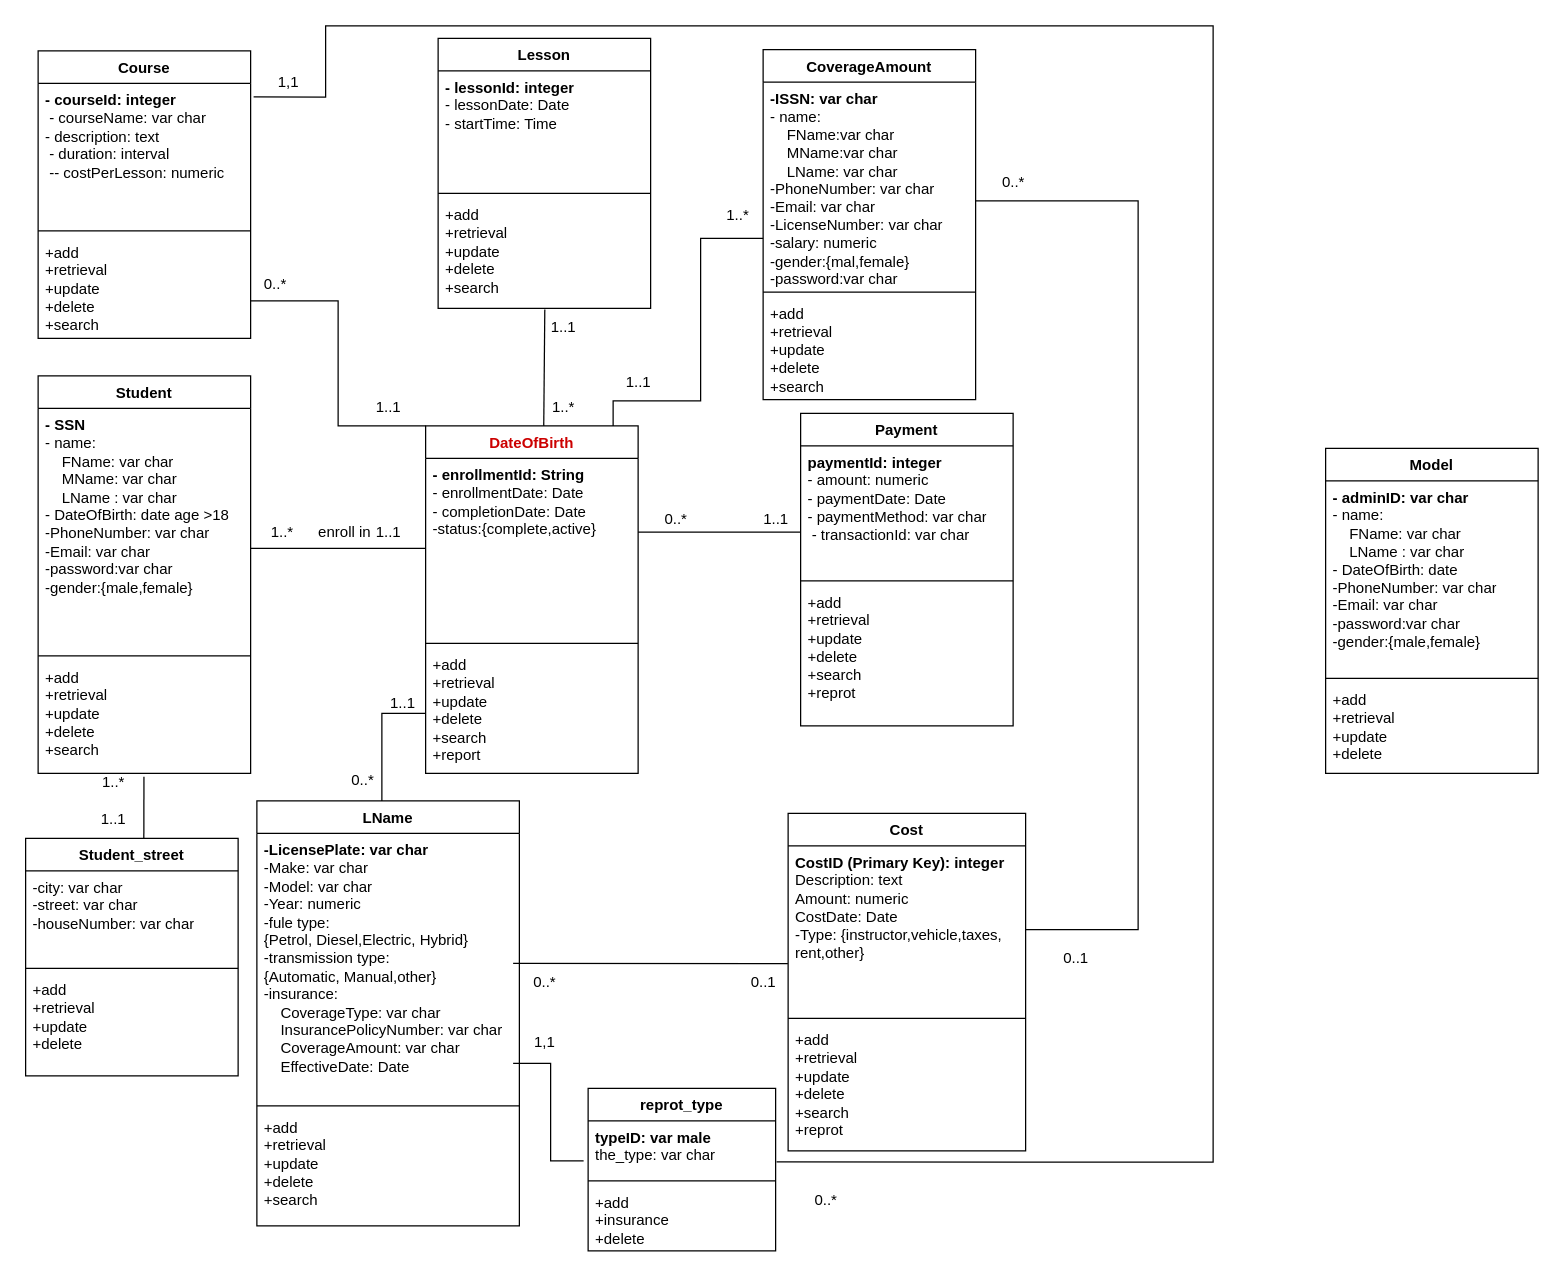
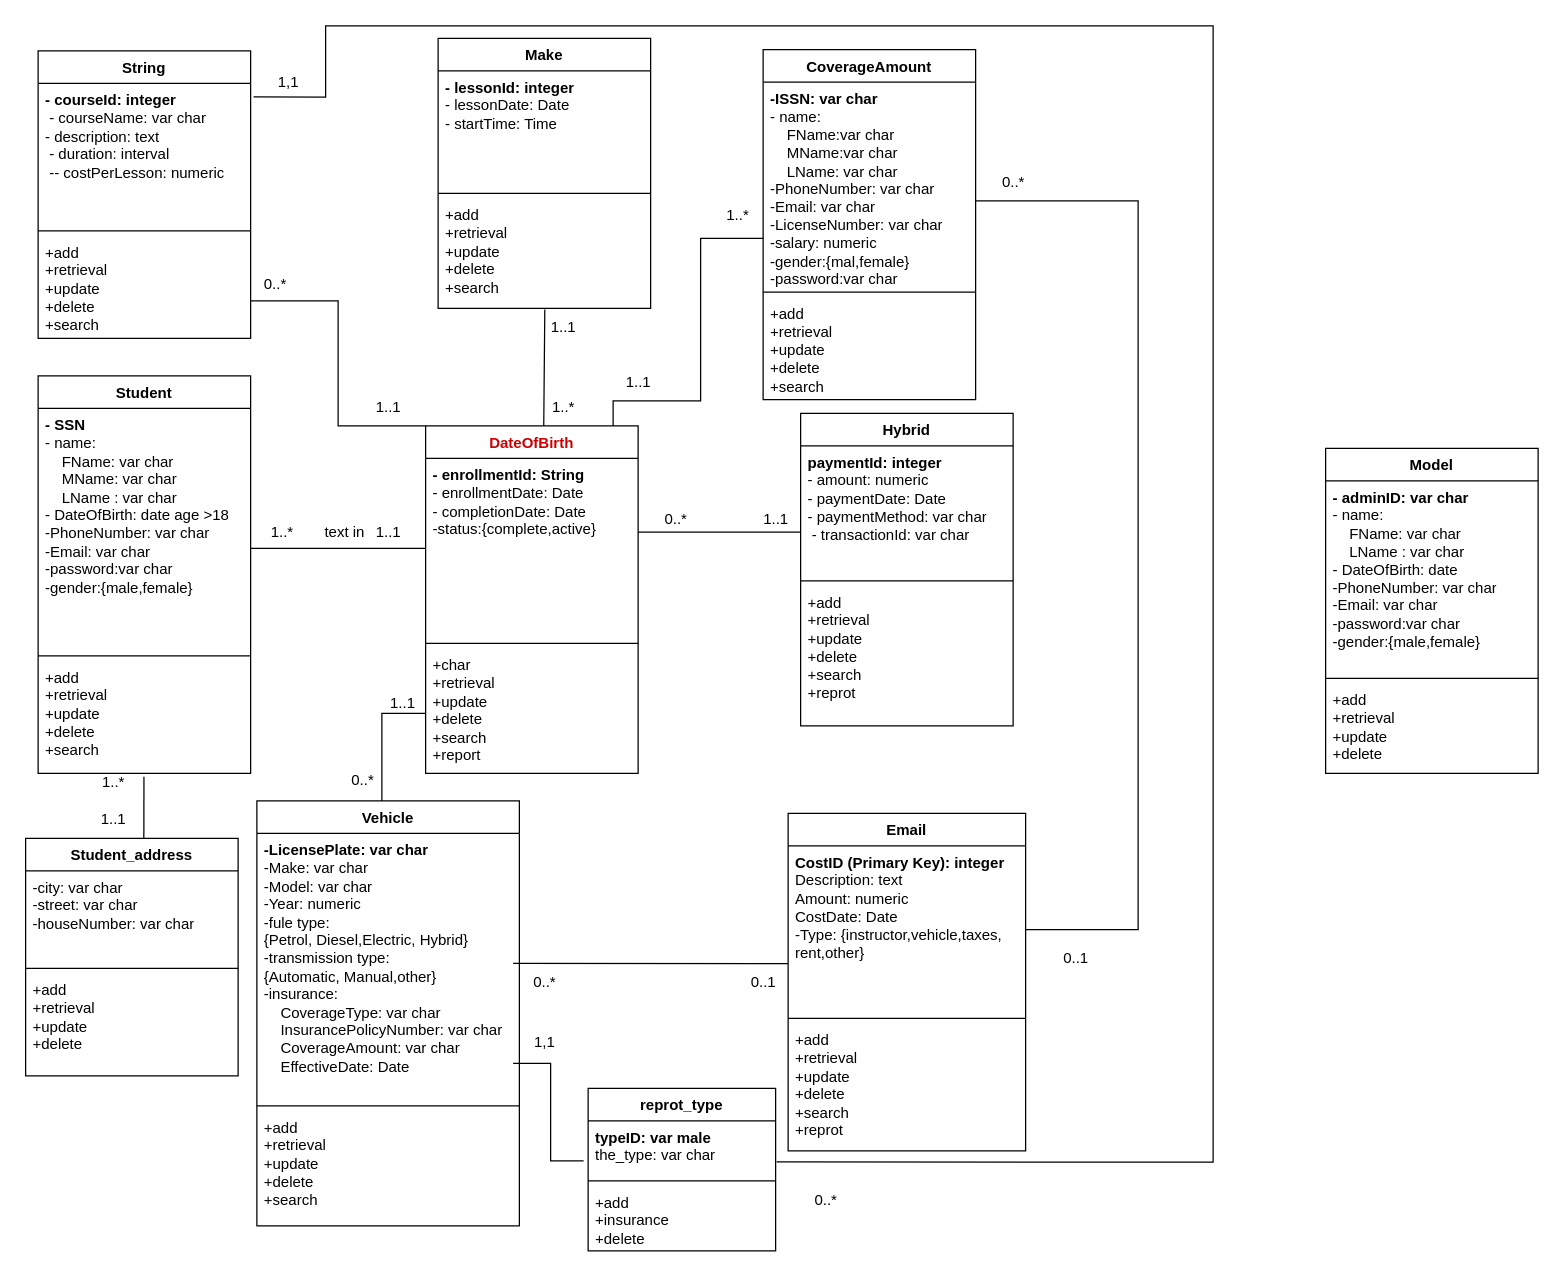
(544, 56) -> (544, 56)
(144, 68) -> (144, 68)
(907, 431) -> (907, 431)
(345, 532) -> (345, 532)
(471, 711) -> (471, 711)
(388, 818) -> (388, 818)
(907, 831) -> (907, 831)
(132, 856) -> (132, 856)
